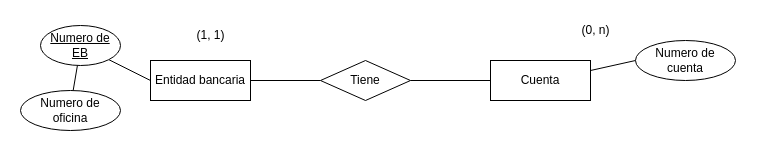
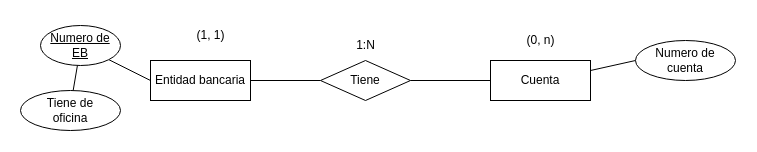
(596, 31) -> (541, 41)
none -> (366, 46)
(71, 111) -> (71, 111)
